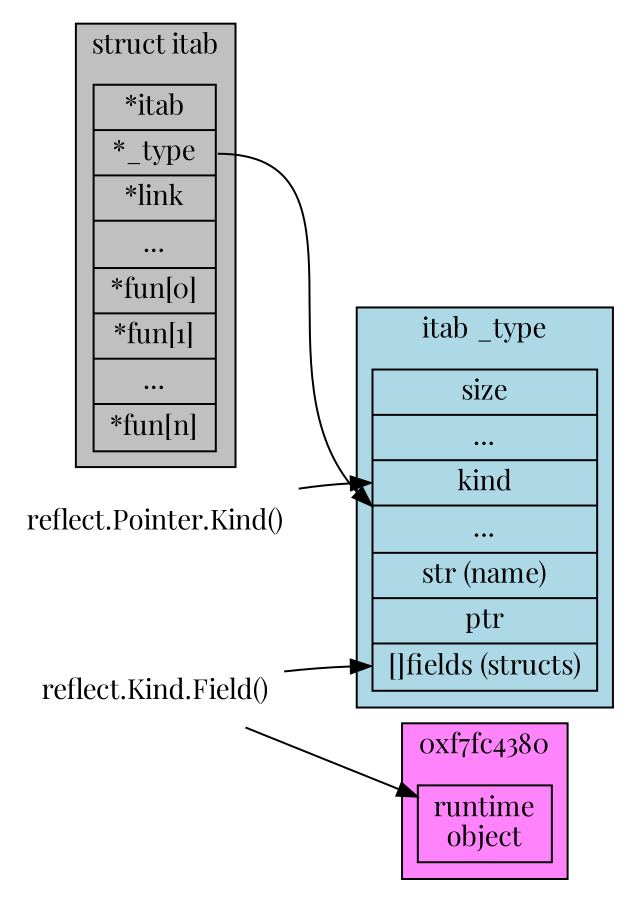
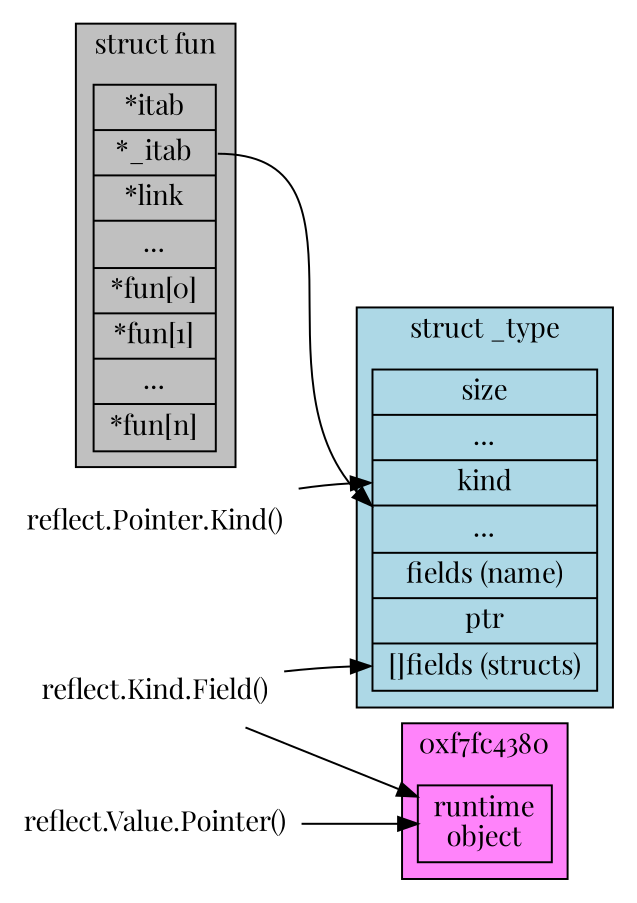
(156, 46) -> (156, 46)
(155, 152) -> (155, 152)
(485, 330) -> (485, 330)
(485, 574) -> (485, 574)
none -> (155, 824)
